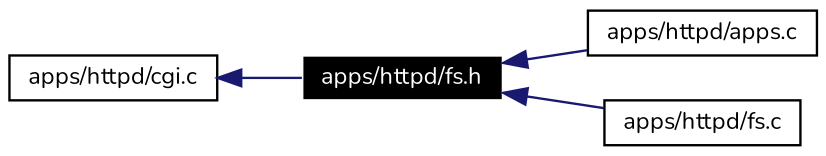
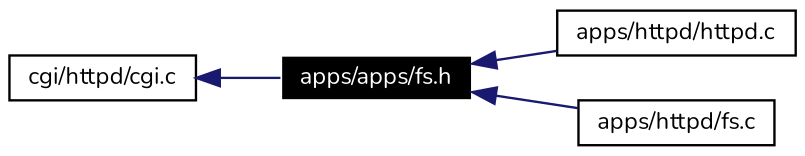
(702, 33) -> (676, 33)
(113, 78) -> (103, 78)
(403, 78) -> (377, 78)
